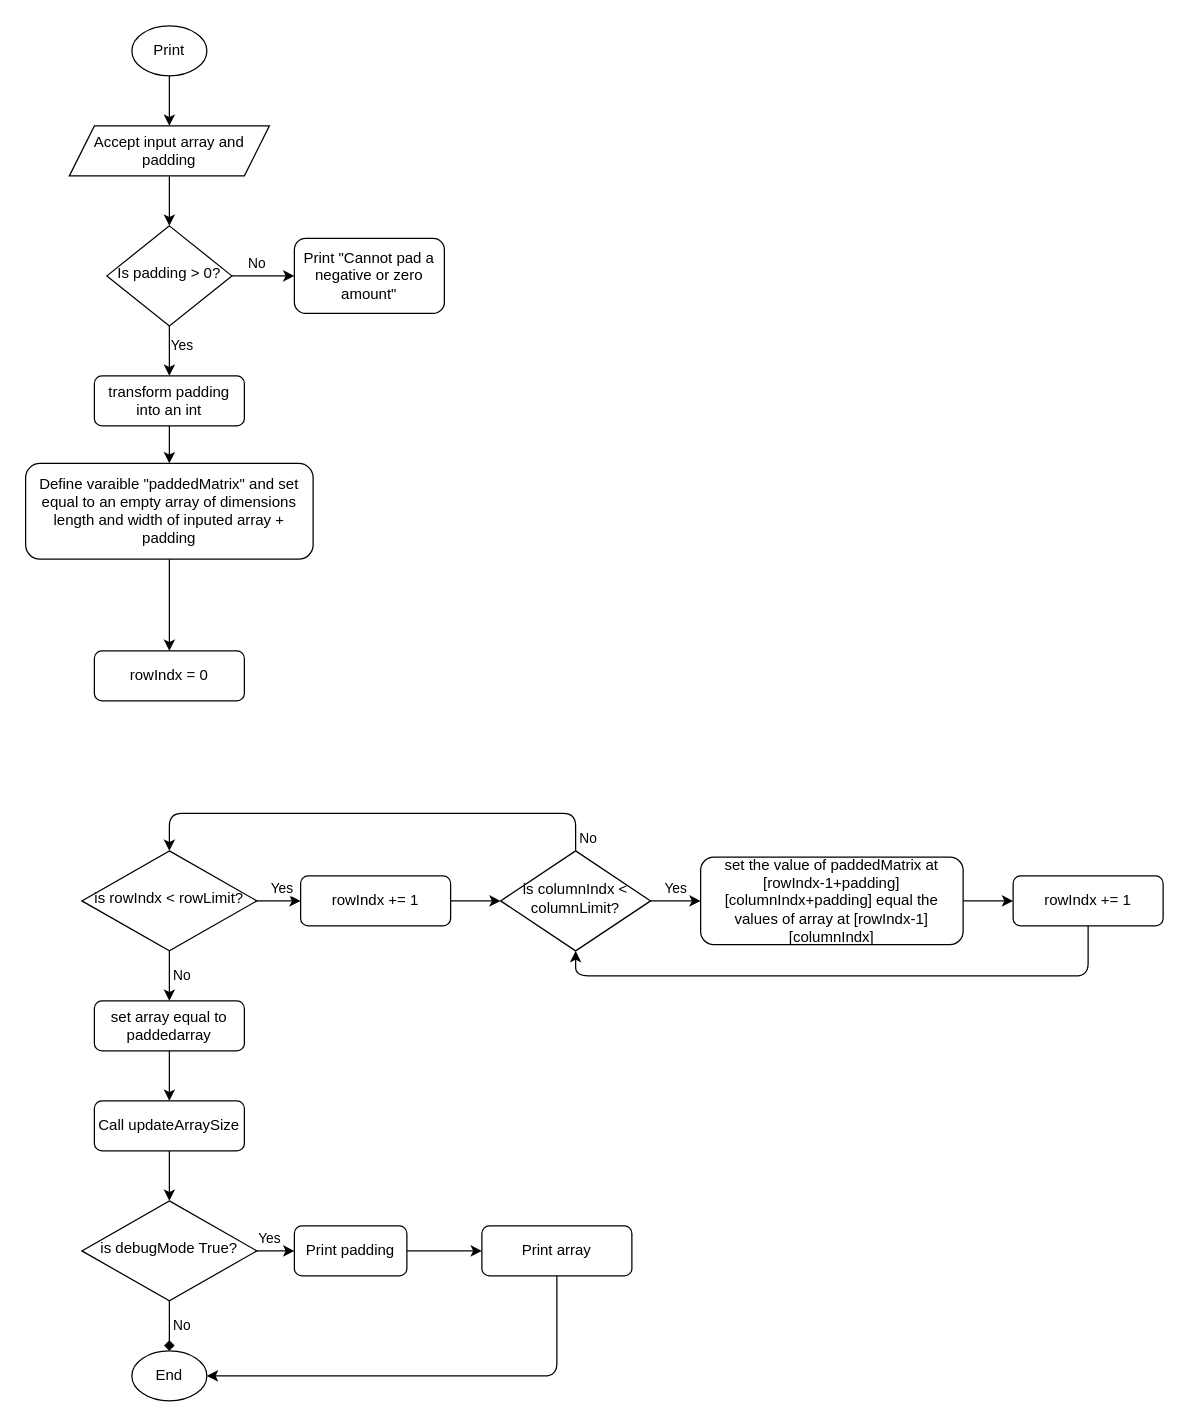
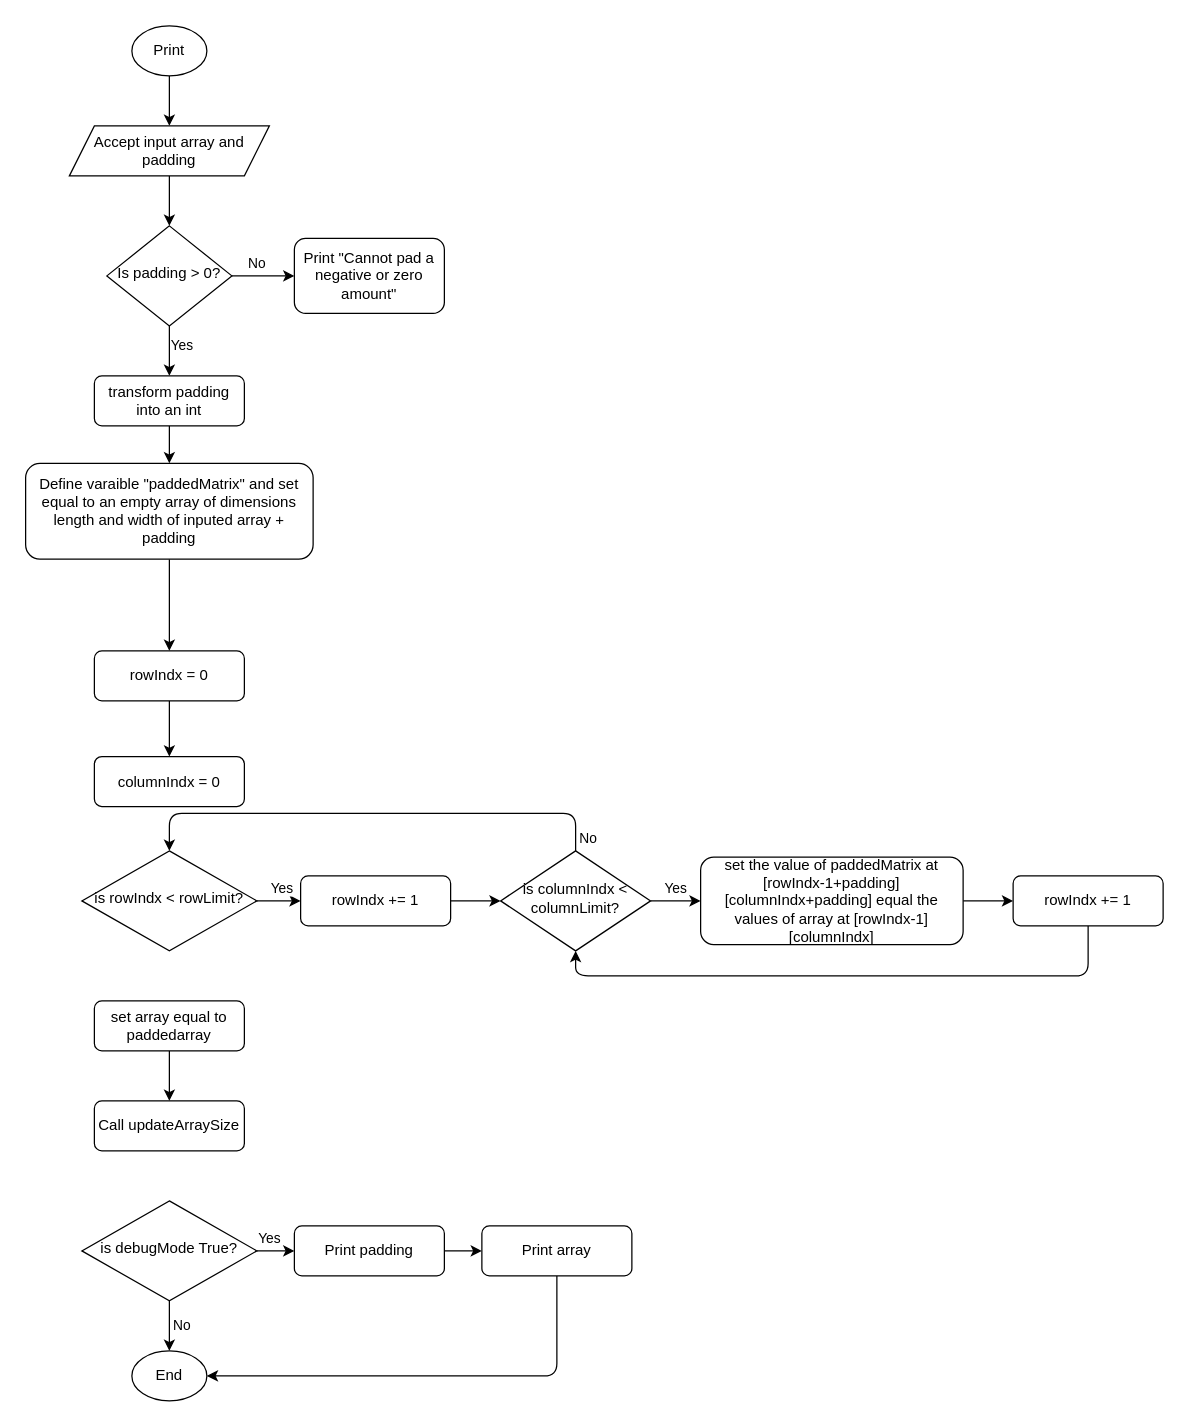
none -> (169, 724)
none -> (169, 781)
(169, 972) -> none
(169, 1172) -> none
(351, 1251) -> (369, 1251)
(169, 1340) -> (169, 1341)
